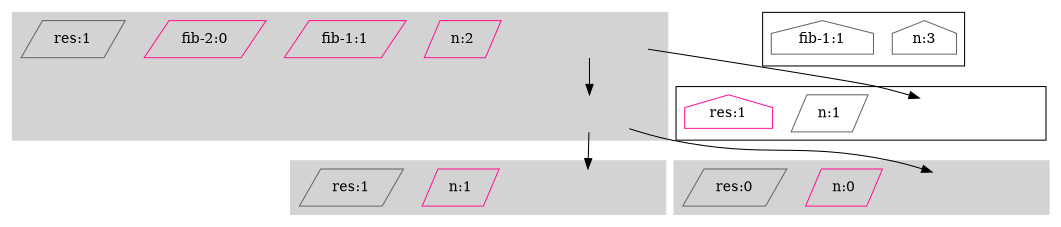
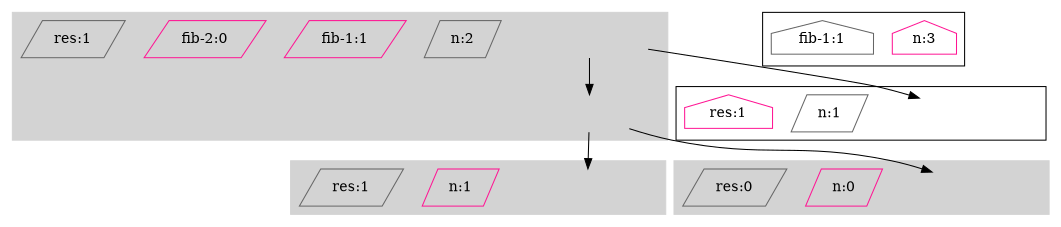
(463, 39) -> (463, 39)
(924, 39) -> (924, 39)
